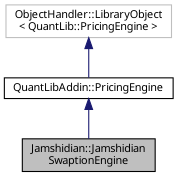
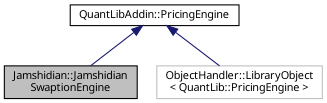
(89, 63) -> (198, 49)
